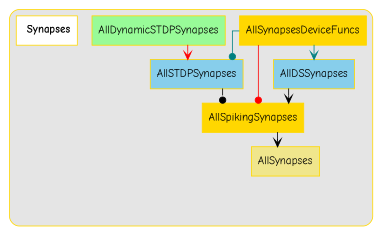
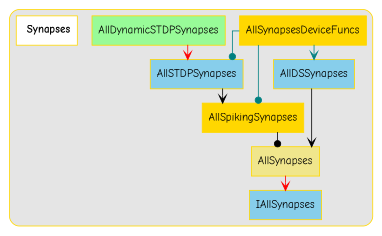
(258, 71) -> (258, 71)
(223, 92) -> (223, 92)
(289, 92) -> (312, 114)
(278, 136) -> (278, 136)
none -> (286, 205)
